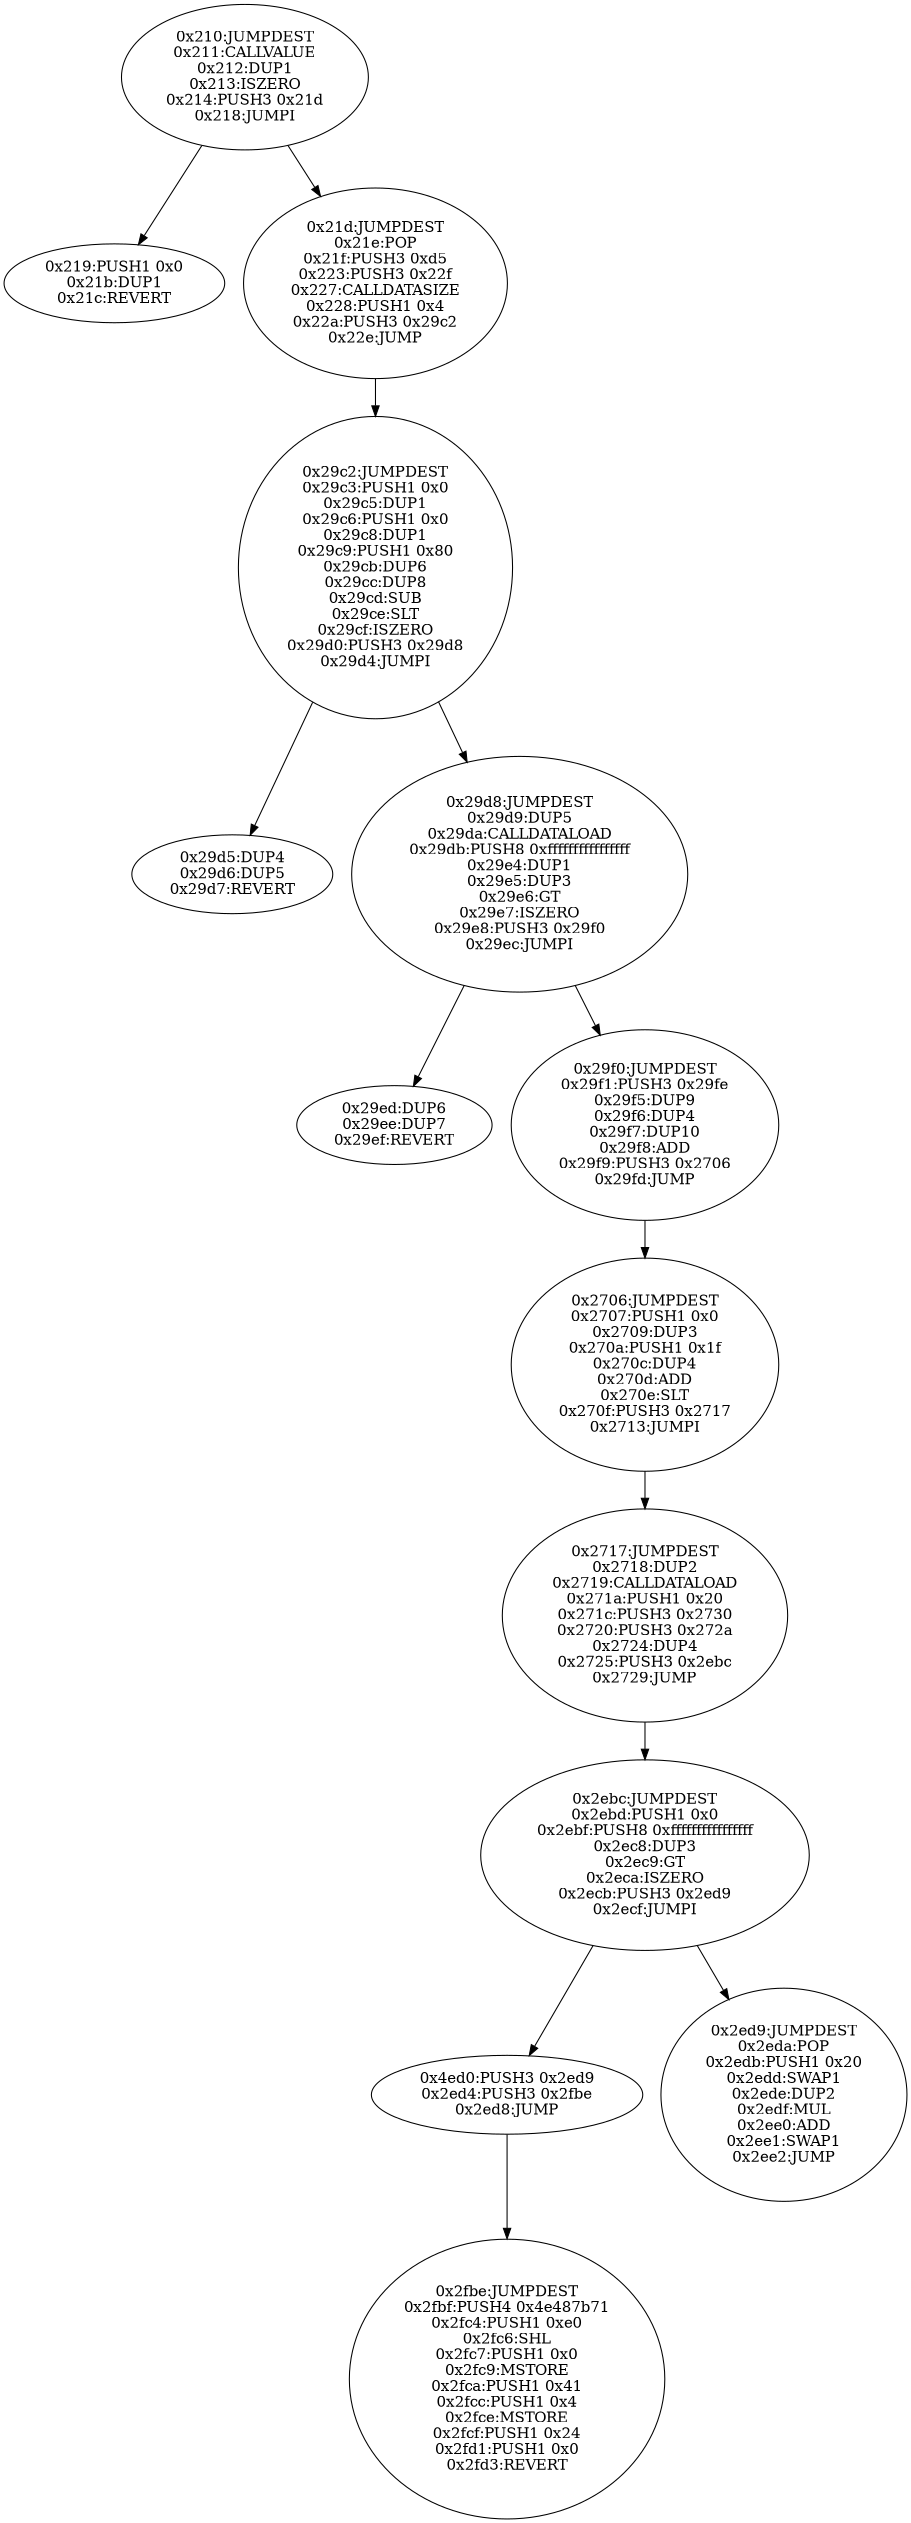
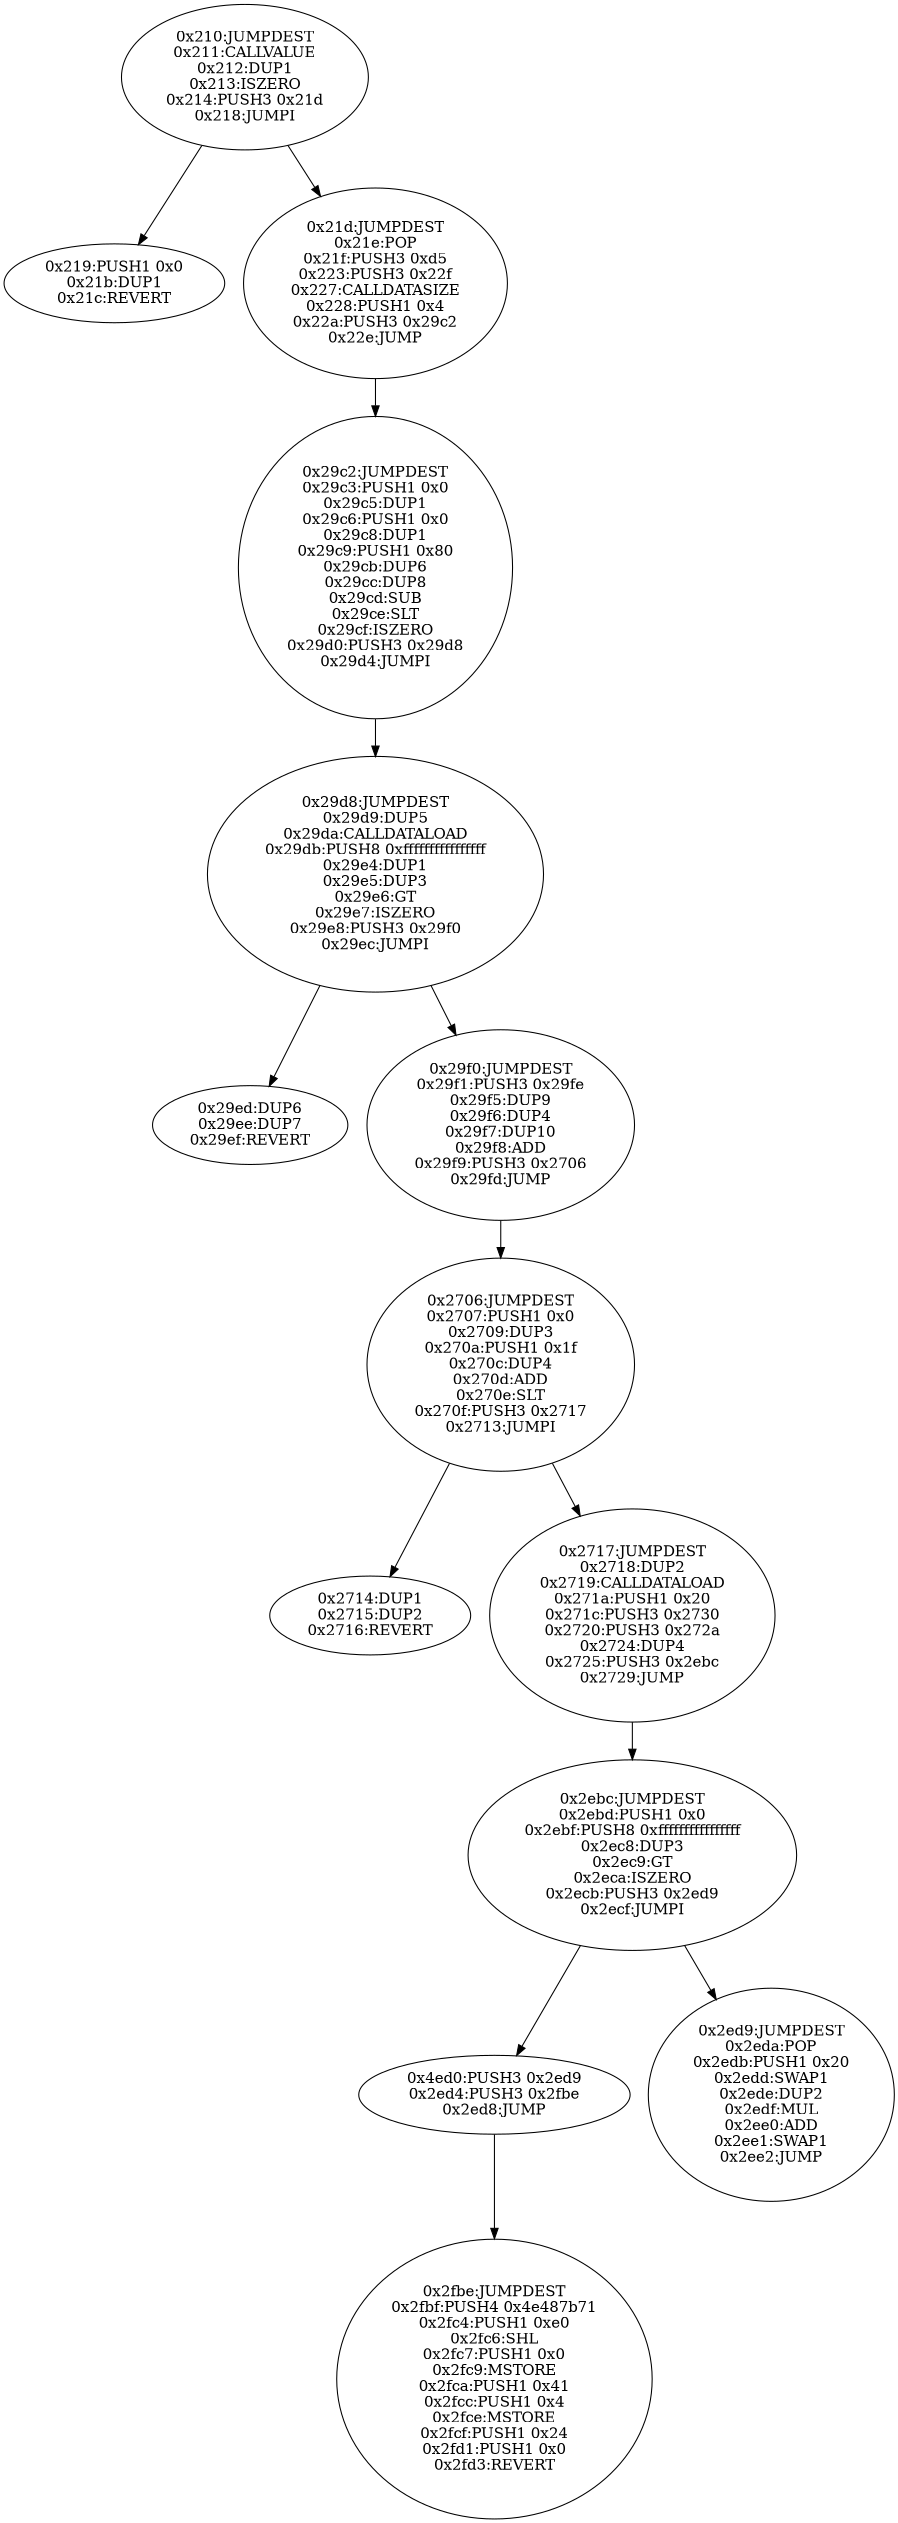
(232, 874) -> none
none -> (370, 1616)
